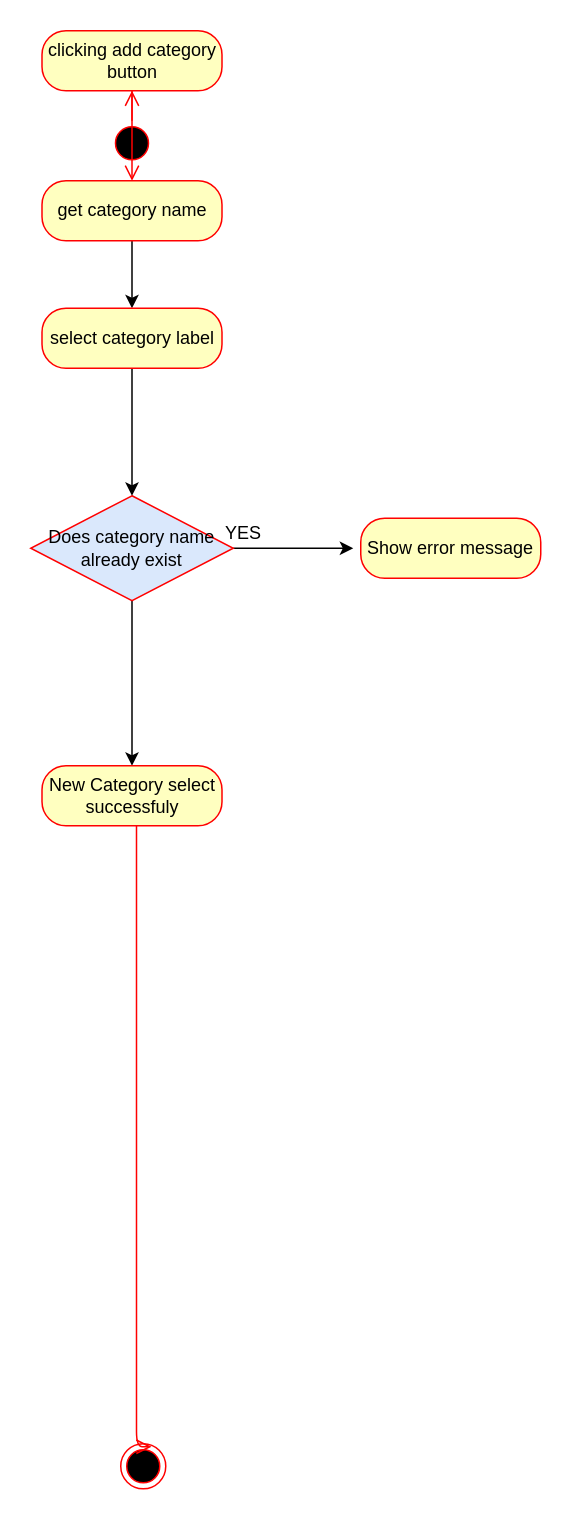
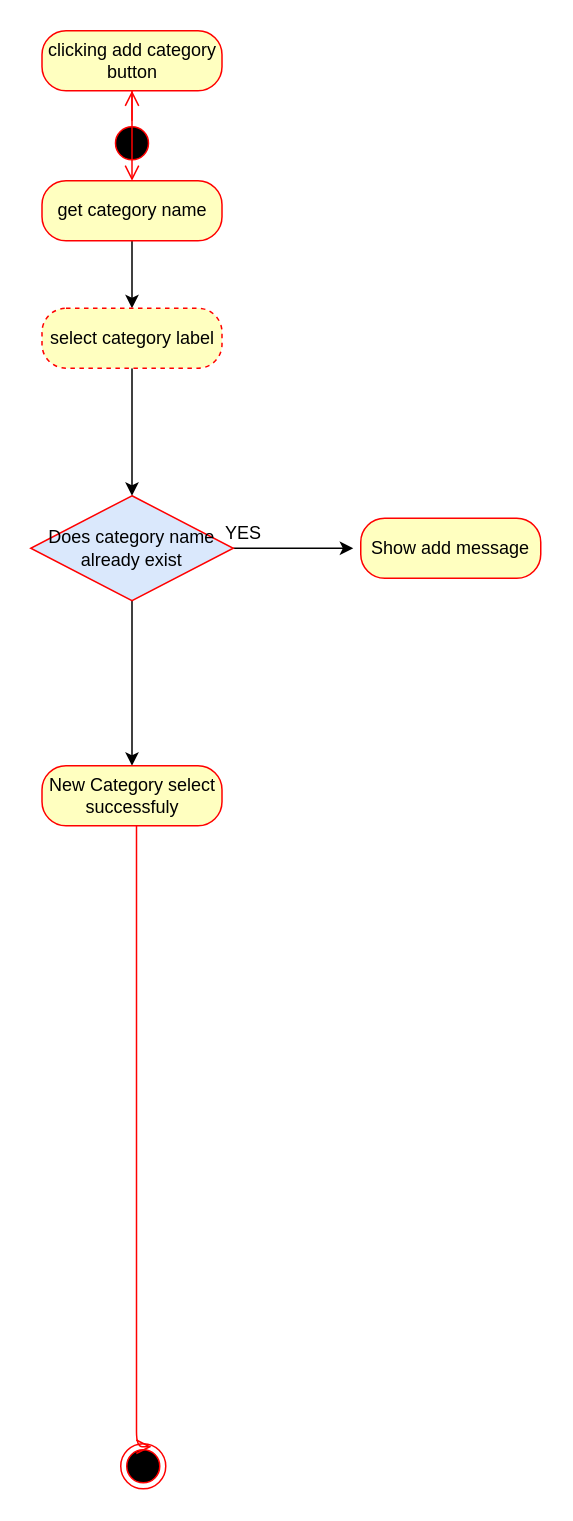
(132, 338) -> (132, 338)
(451, 548) -> (451, 548)
